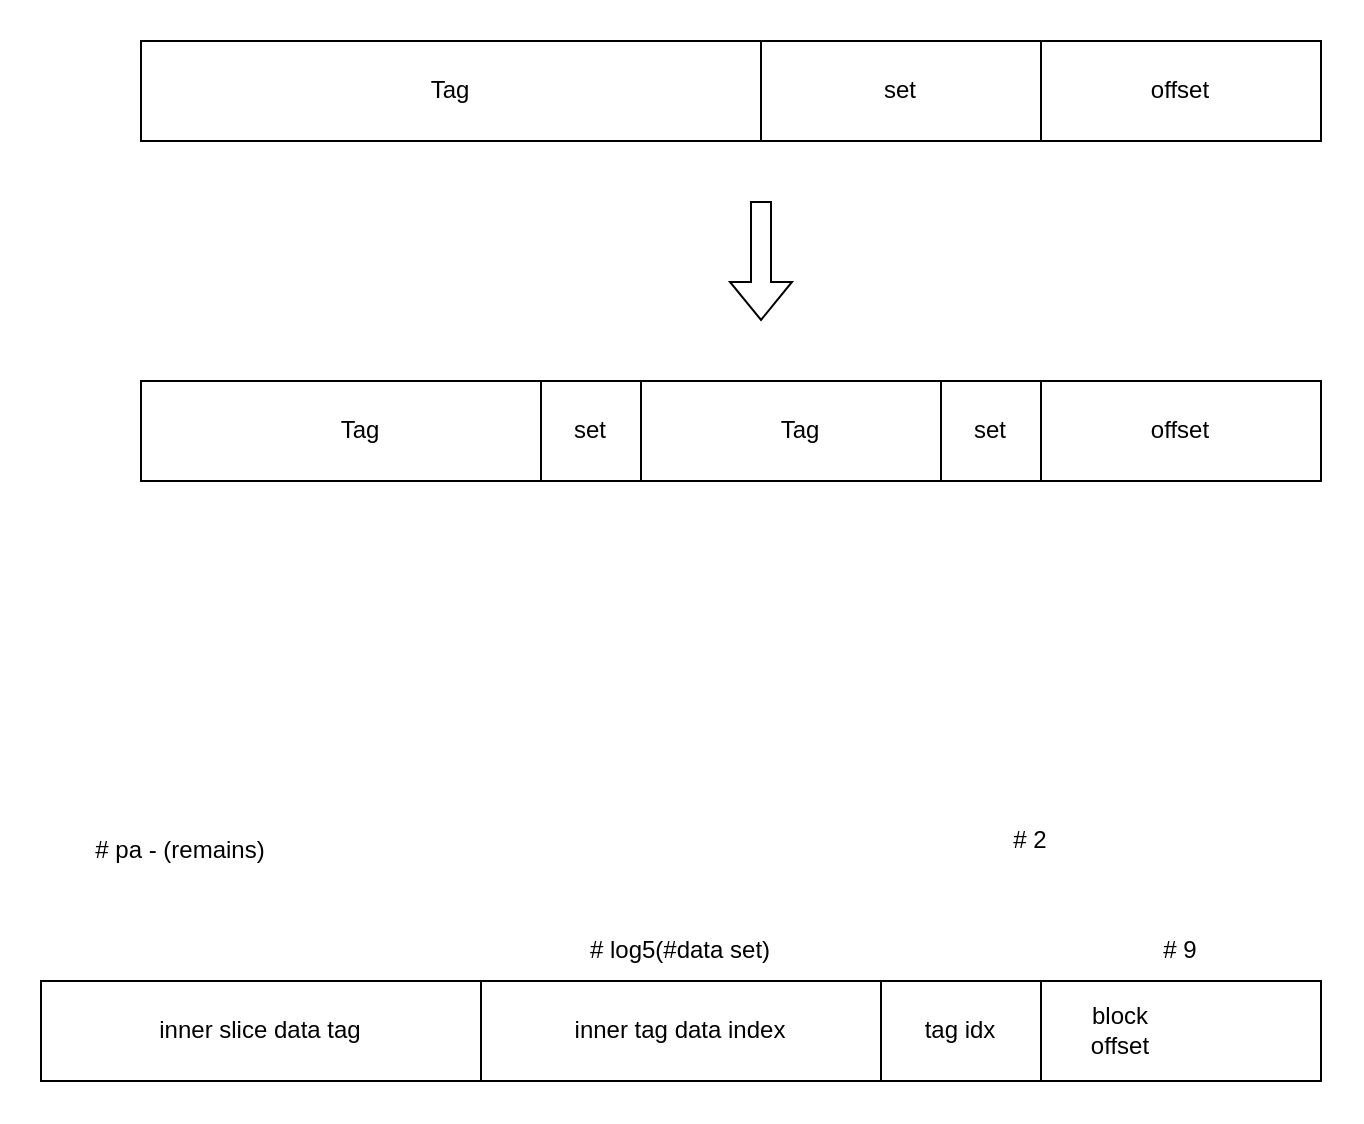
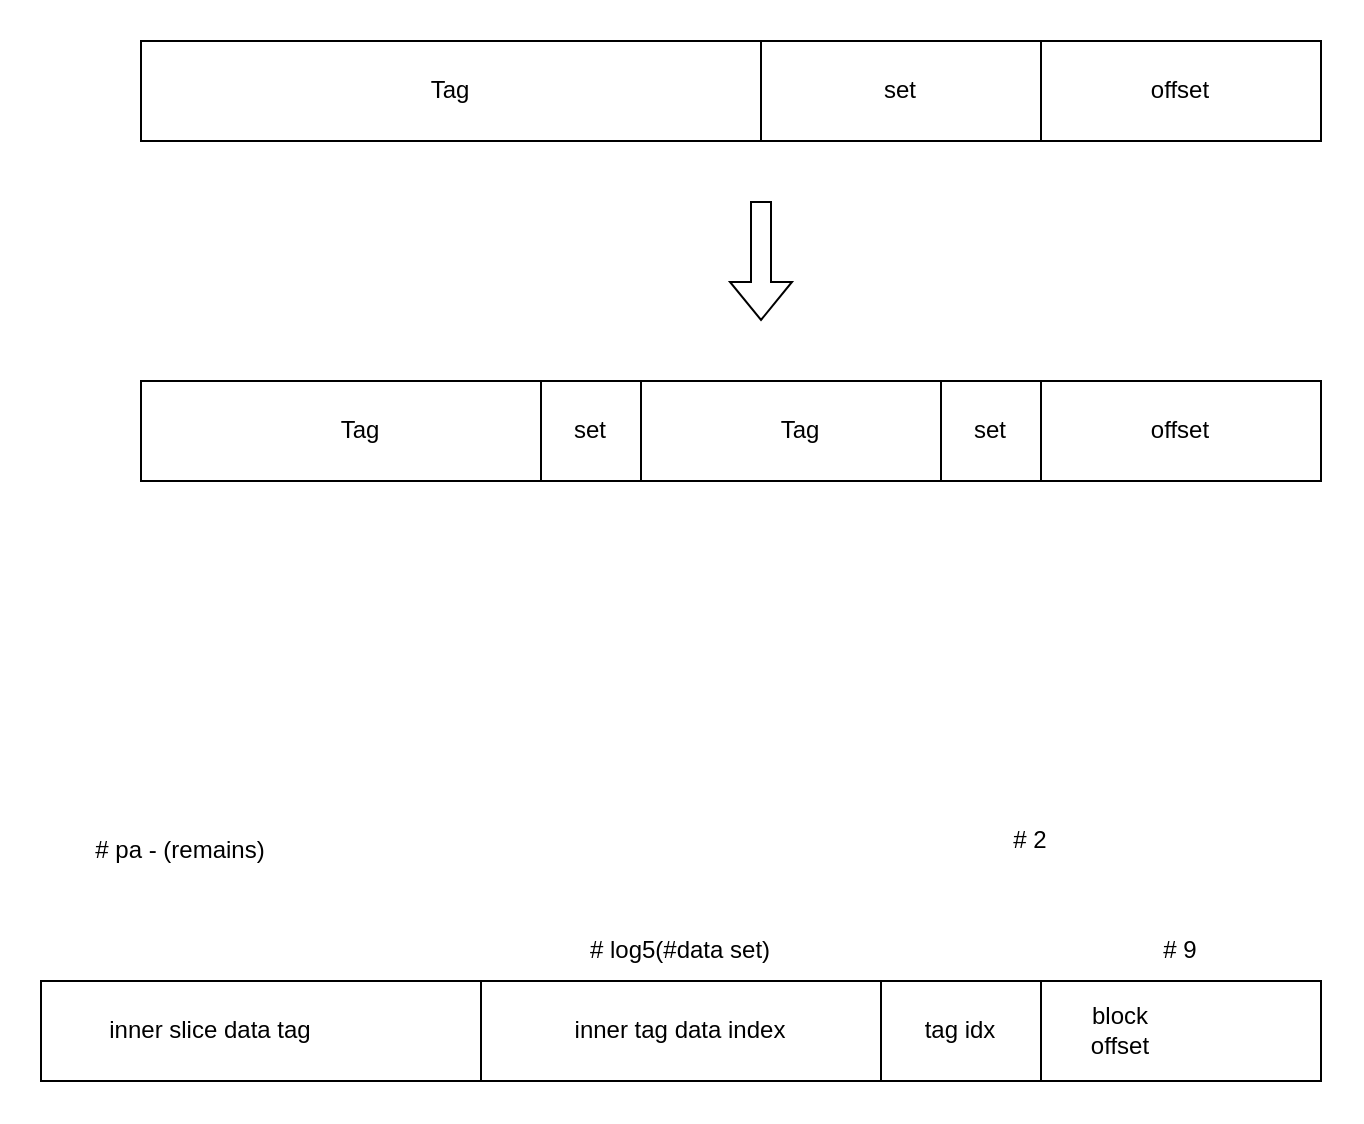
(261, 1031) -> (211, 1031)
